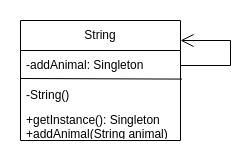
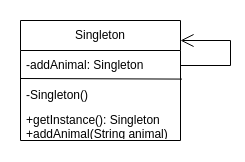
(101, 36) -> (101, 36)
(55, 96) -> (64, 96)
